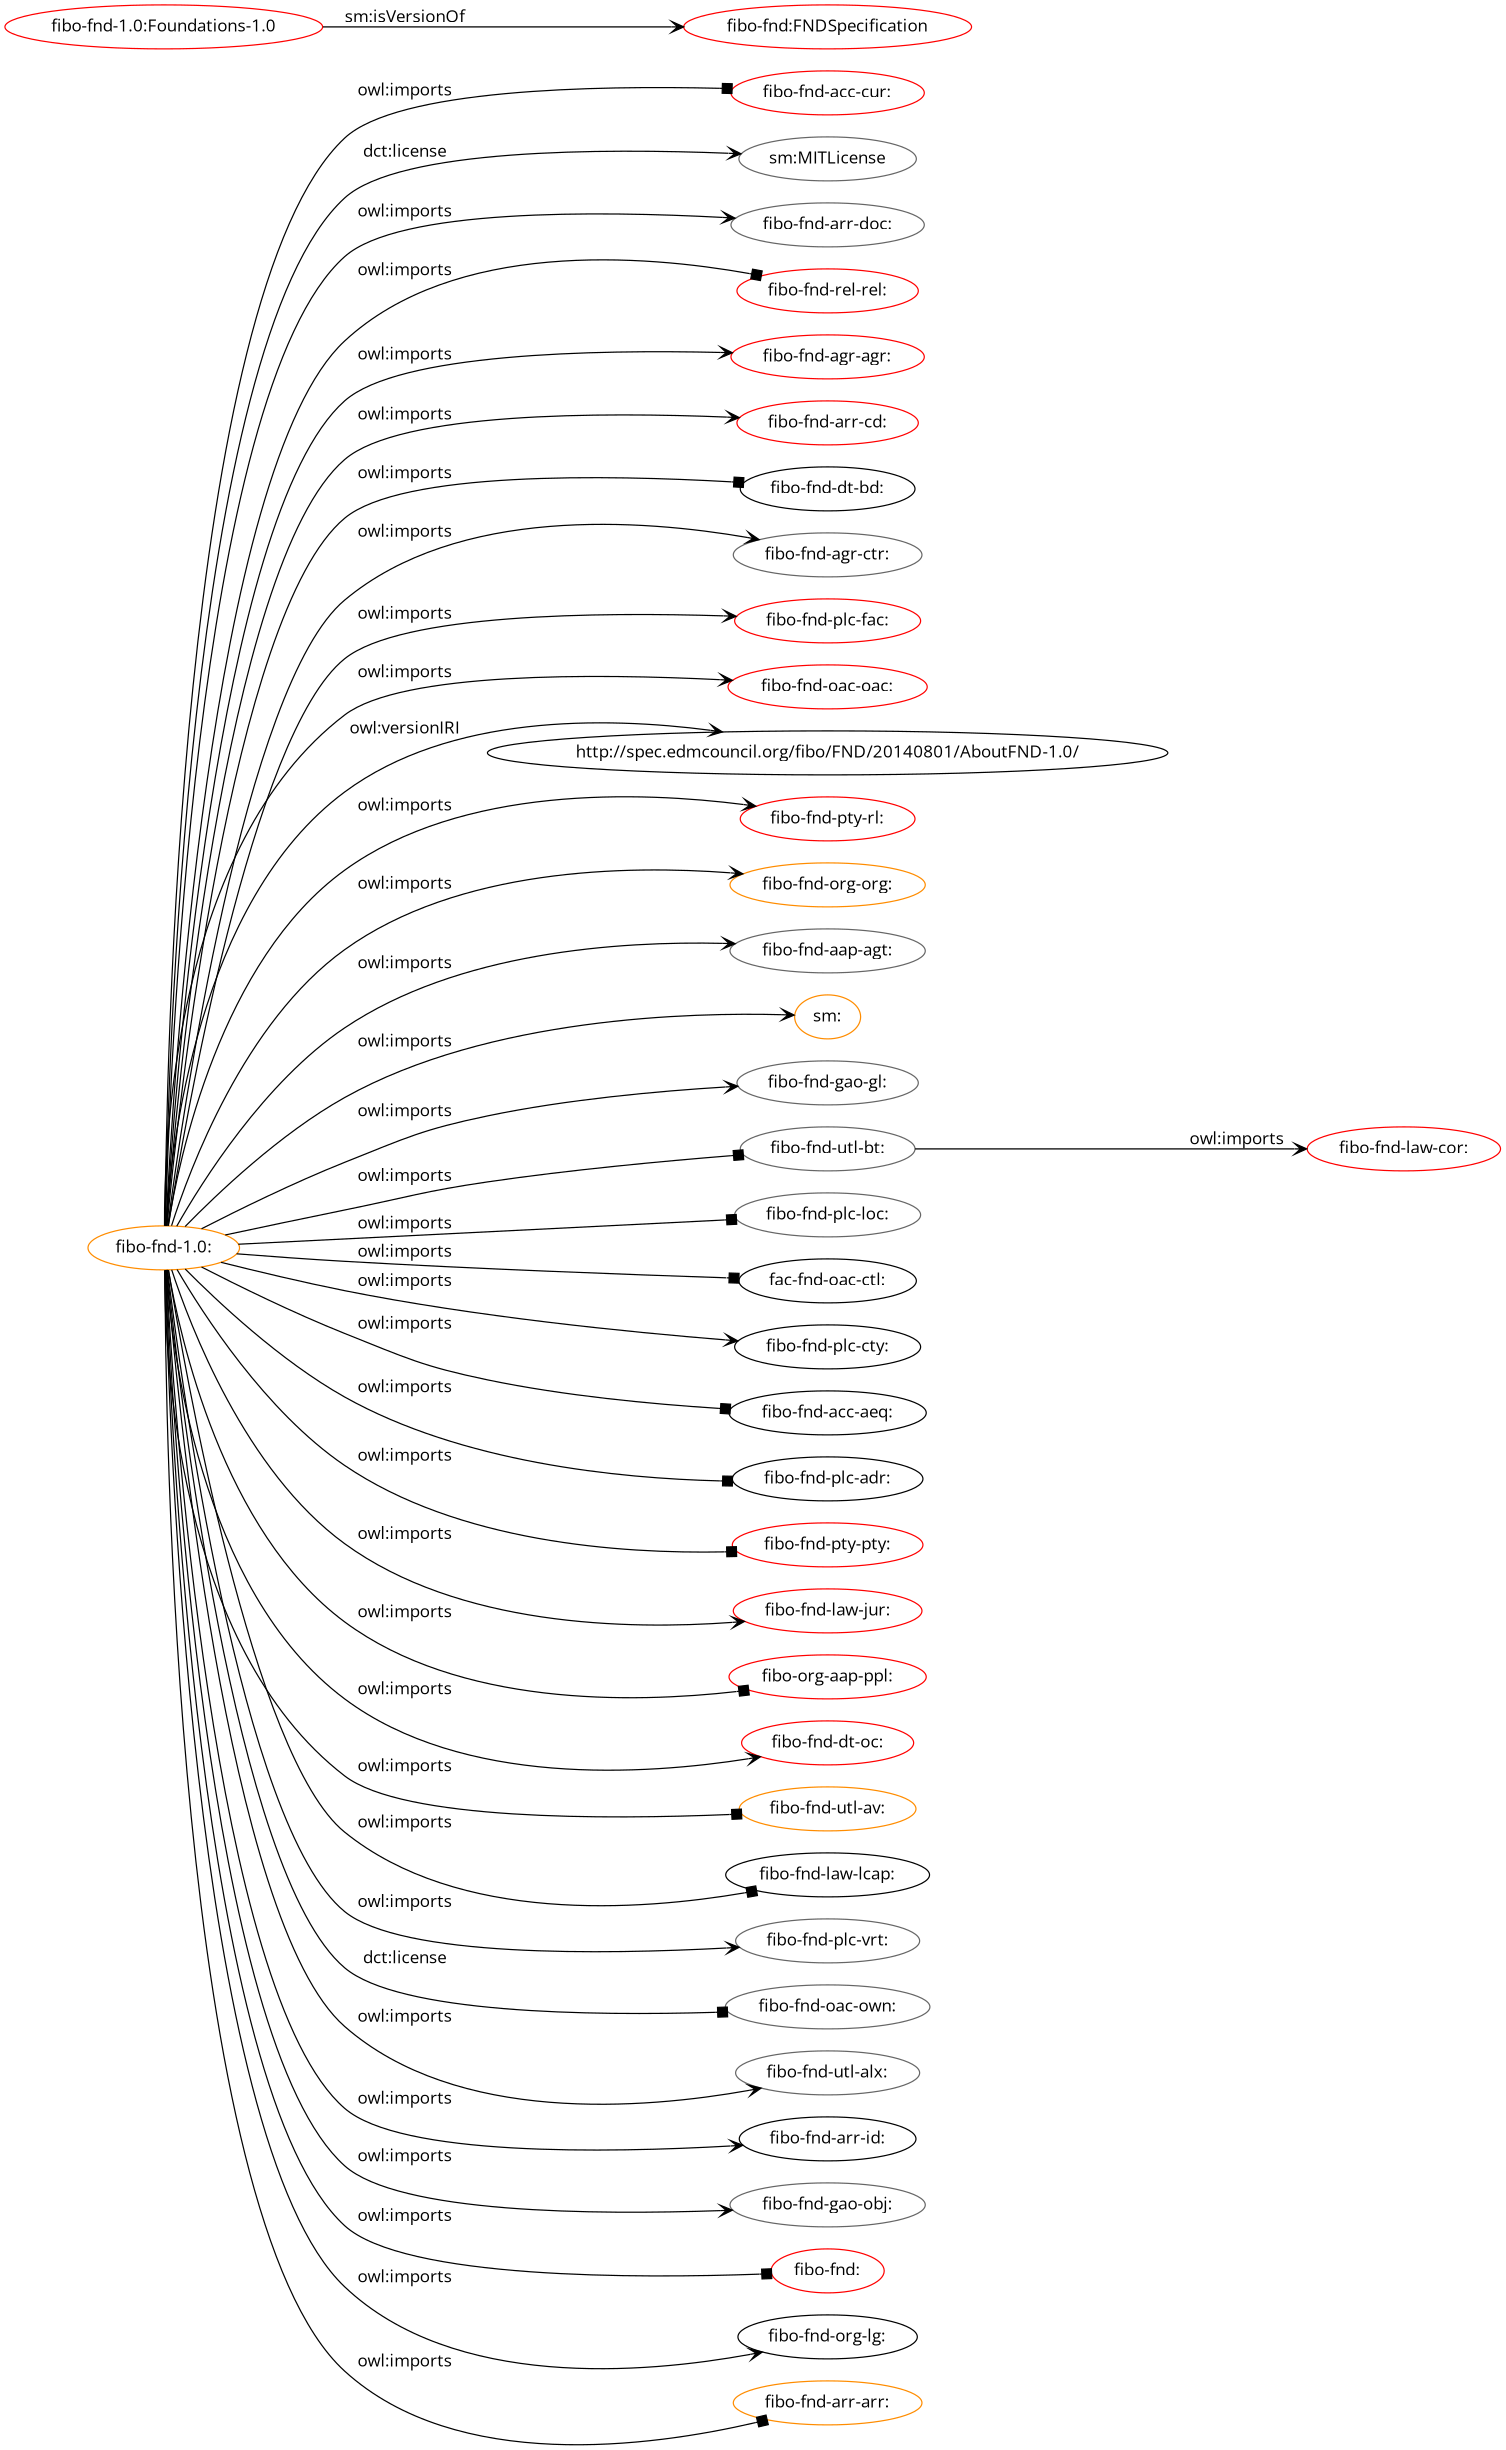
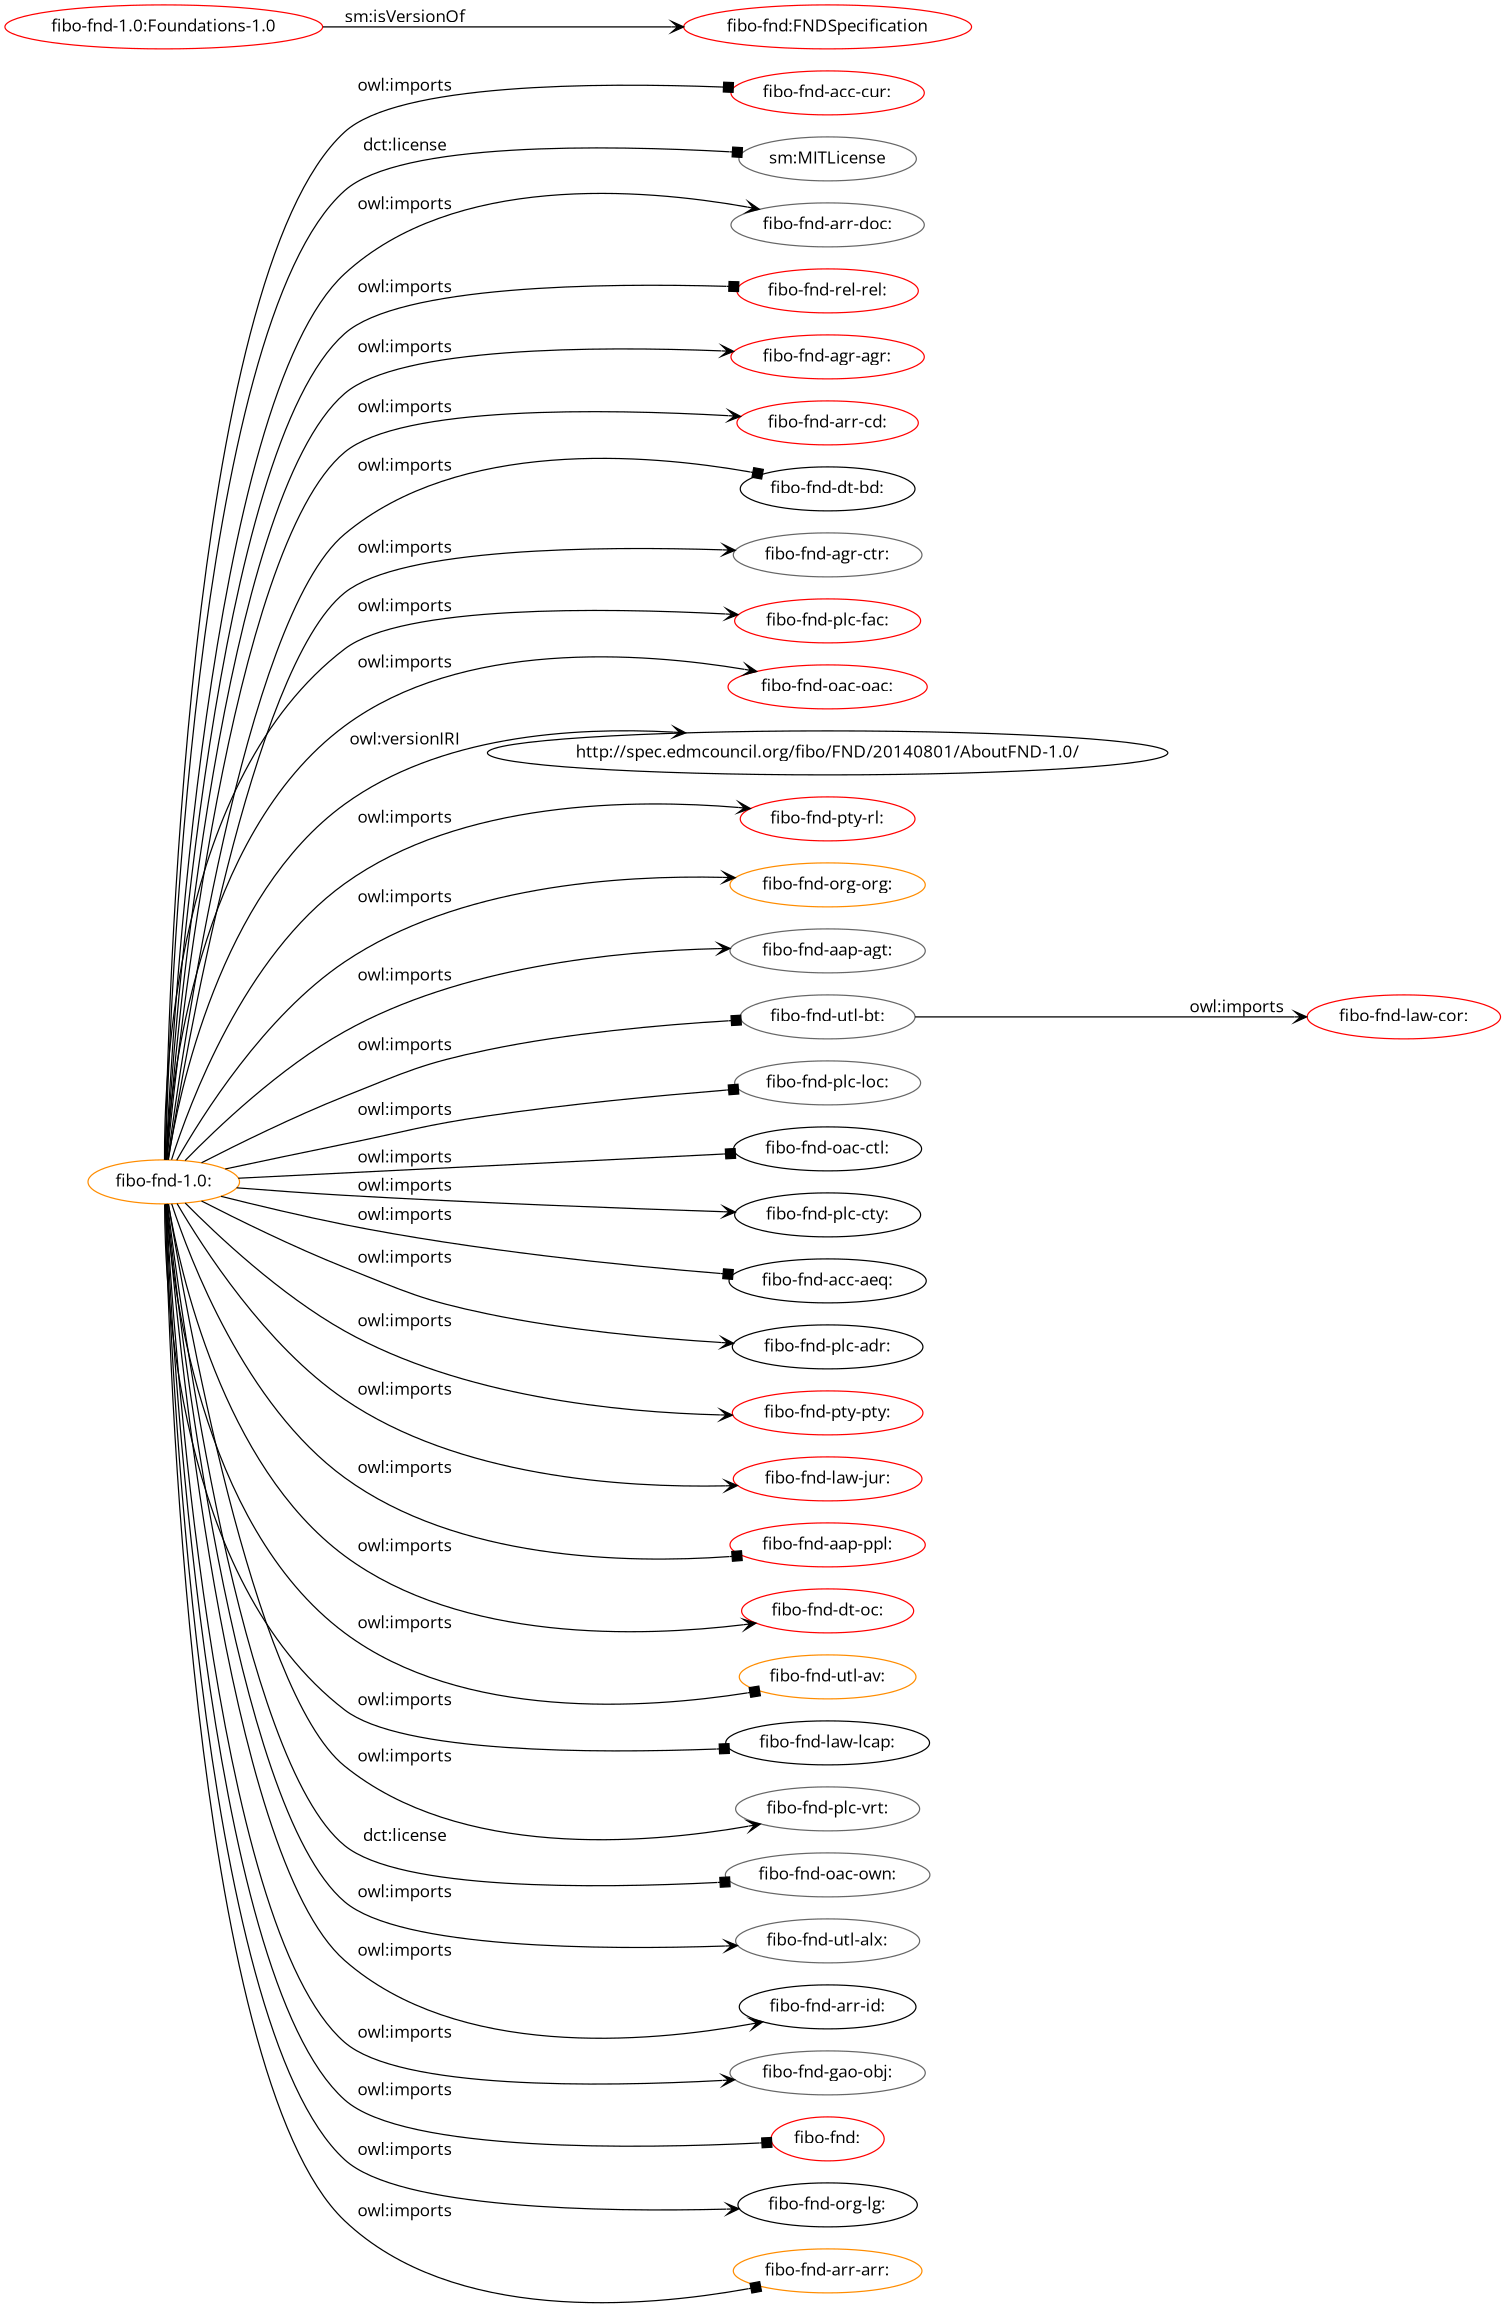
(228, 505) -> (234, 469)
(828, 1017) -> none
(828, 1083) -> none
(828, 1281) -> (828, 1149)
(428, 1434) -> (452, 1306)
(404, 1498) -> (428, 1368)
(828, 1677) -> (828, 1545)
